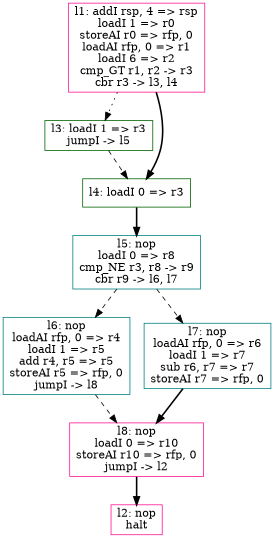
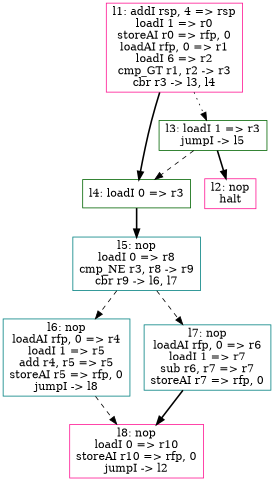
(137, 487) -> (220, 161)
